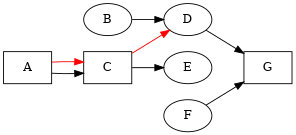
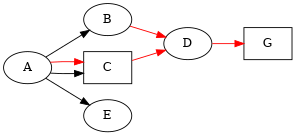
(143, 20) -> (144, 30)
(221, 39) -> (224, 44)
none -> (64, 46)
(28, 68) -> (28, 68)
(143, 68) -> (64, 89)
(188, 116) -> none
